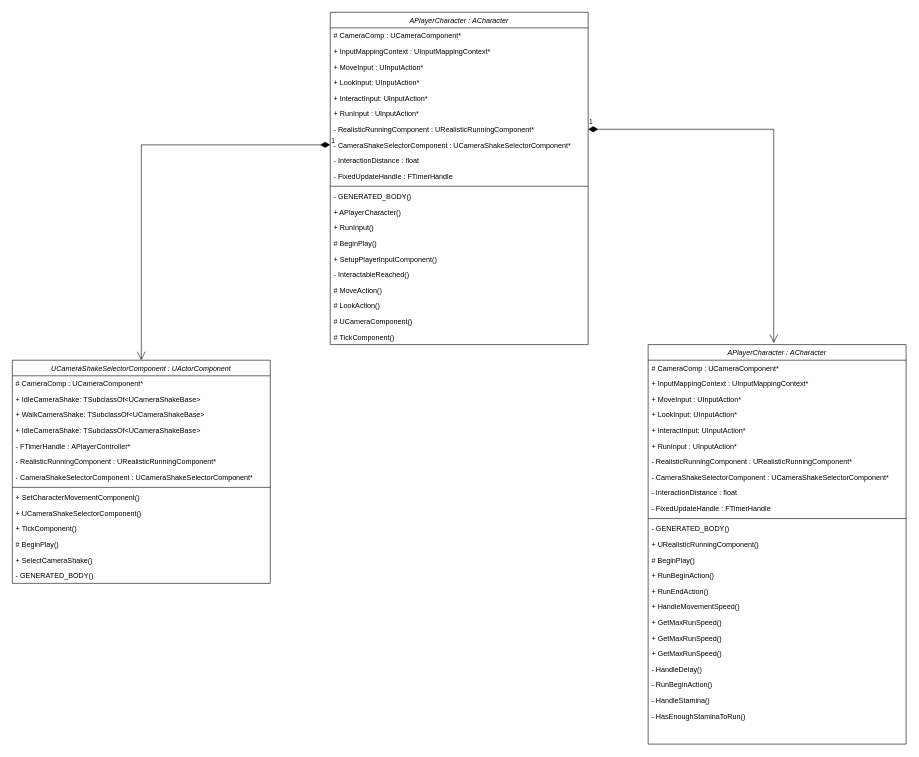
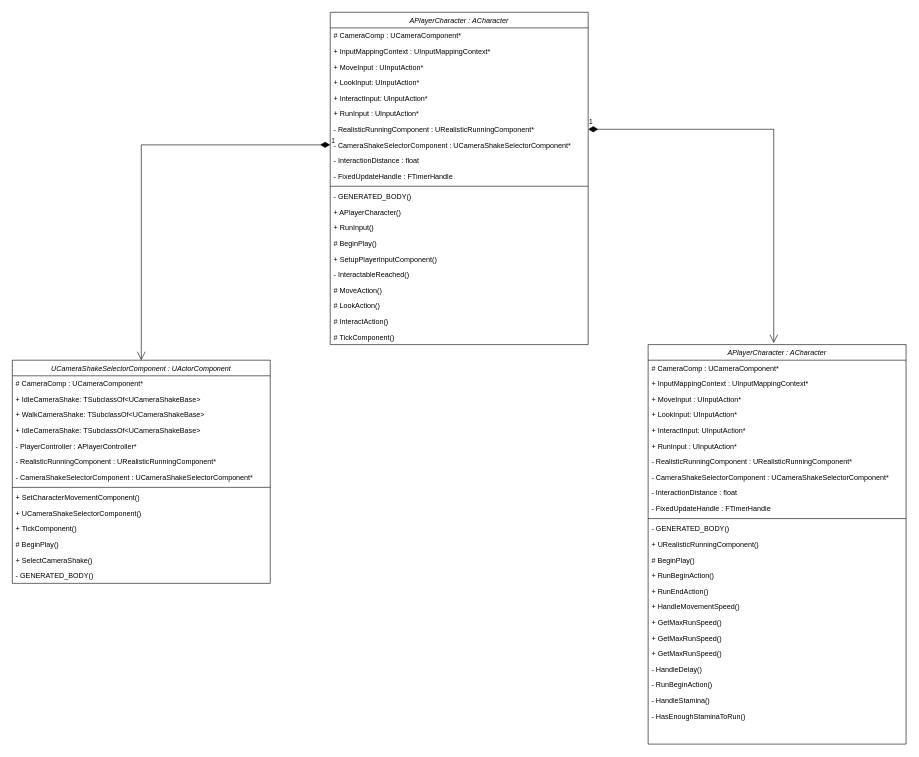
(374, 322) -> (369, 322)
(79, 446) -> (86, 446)
